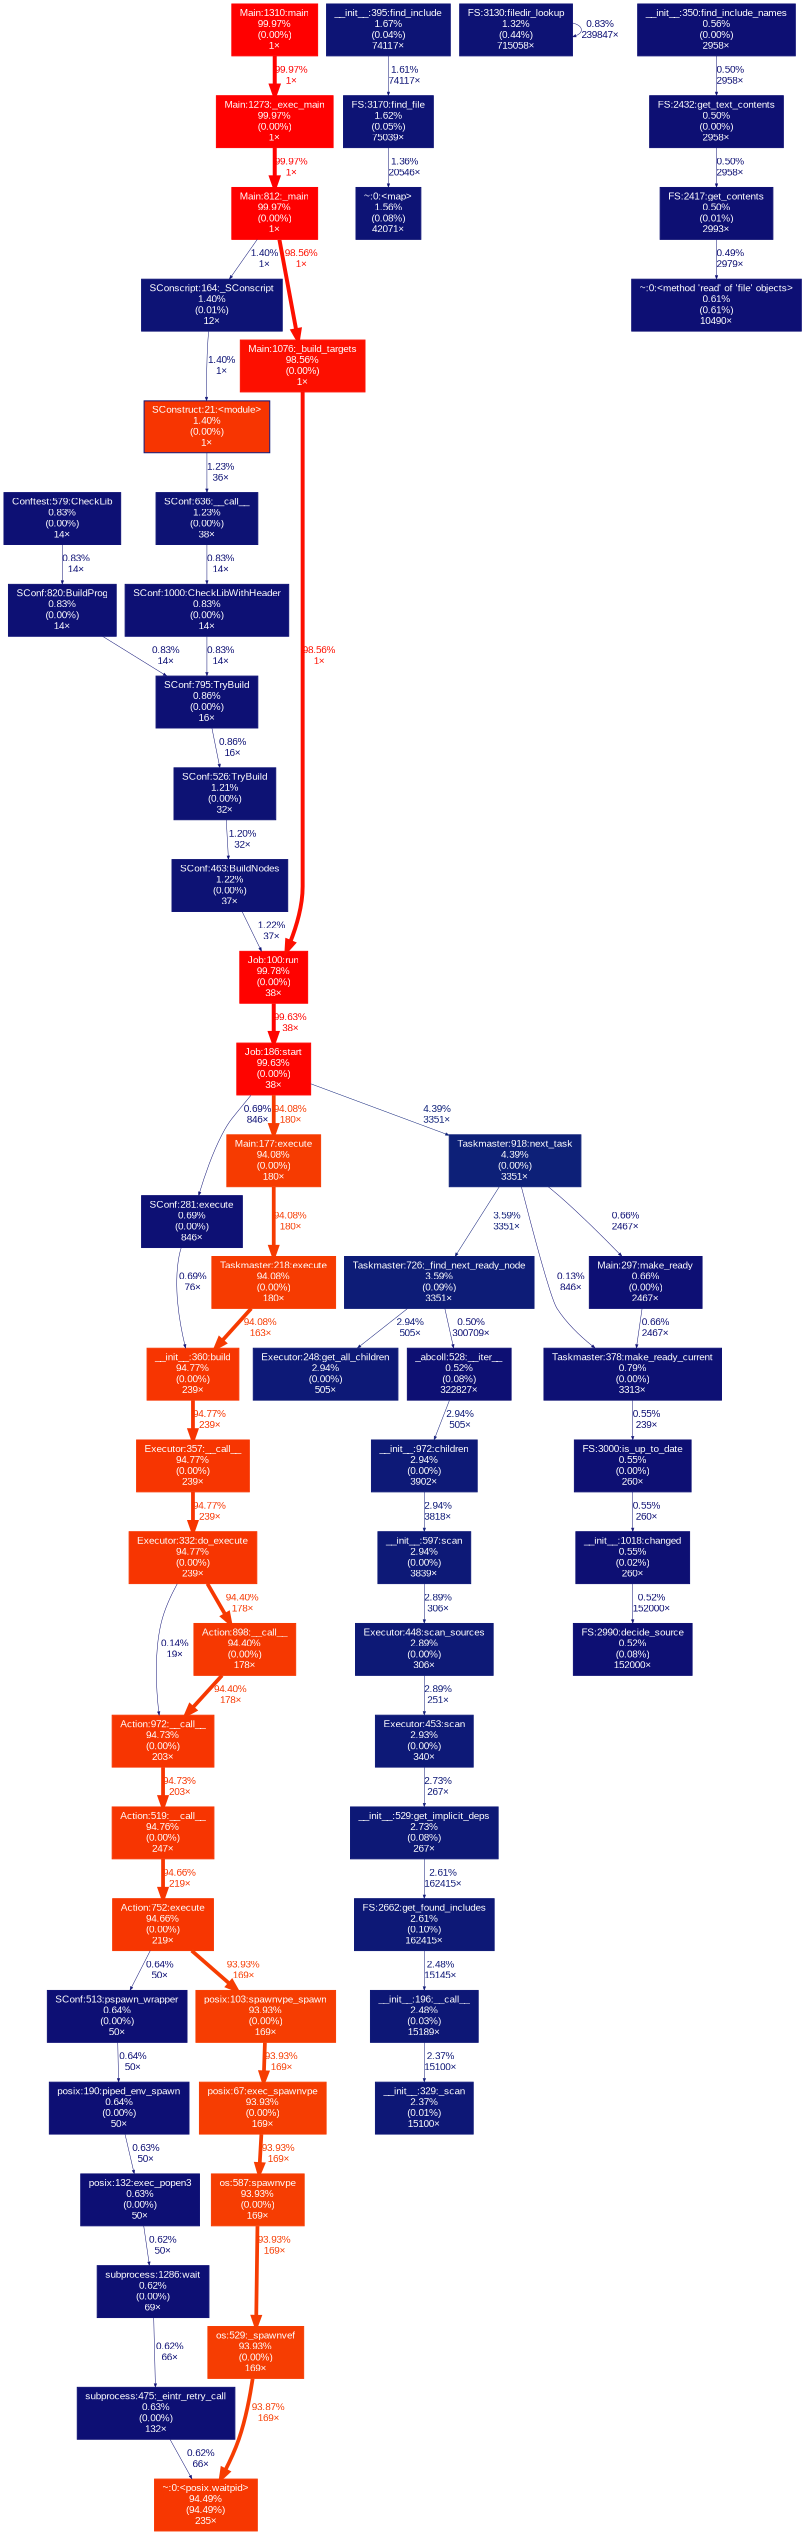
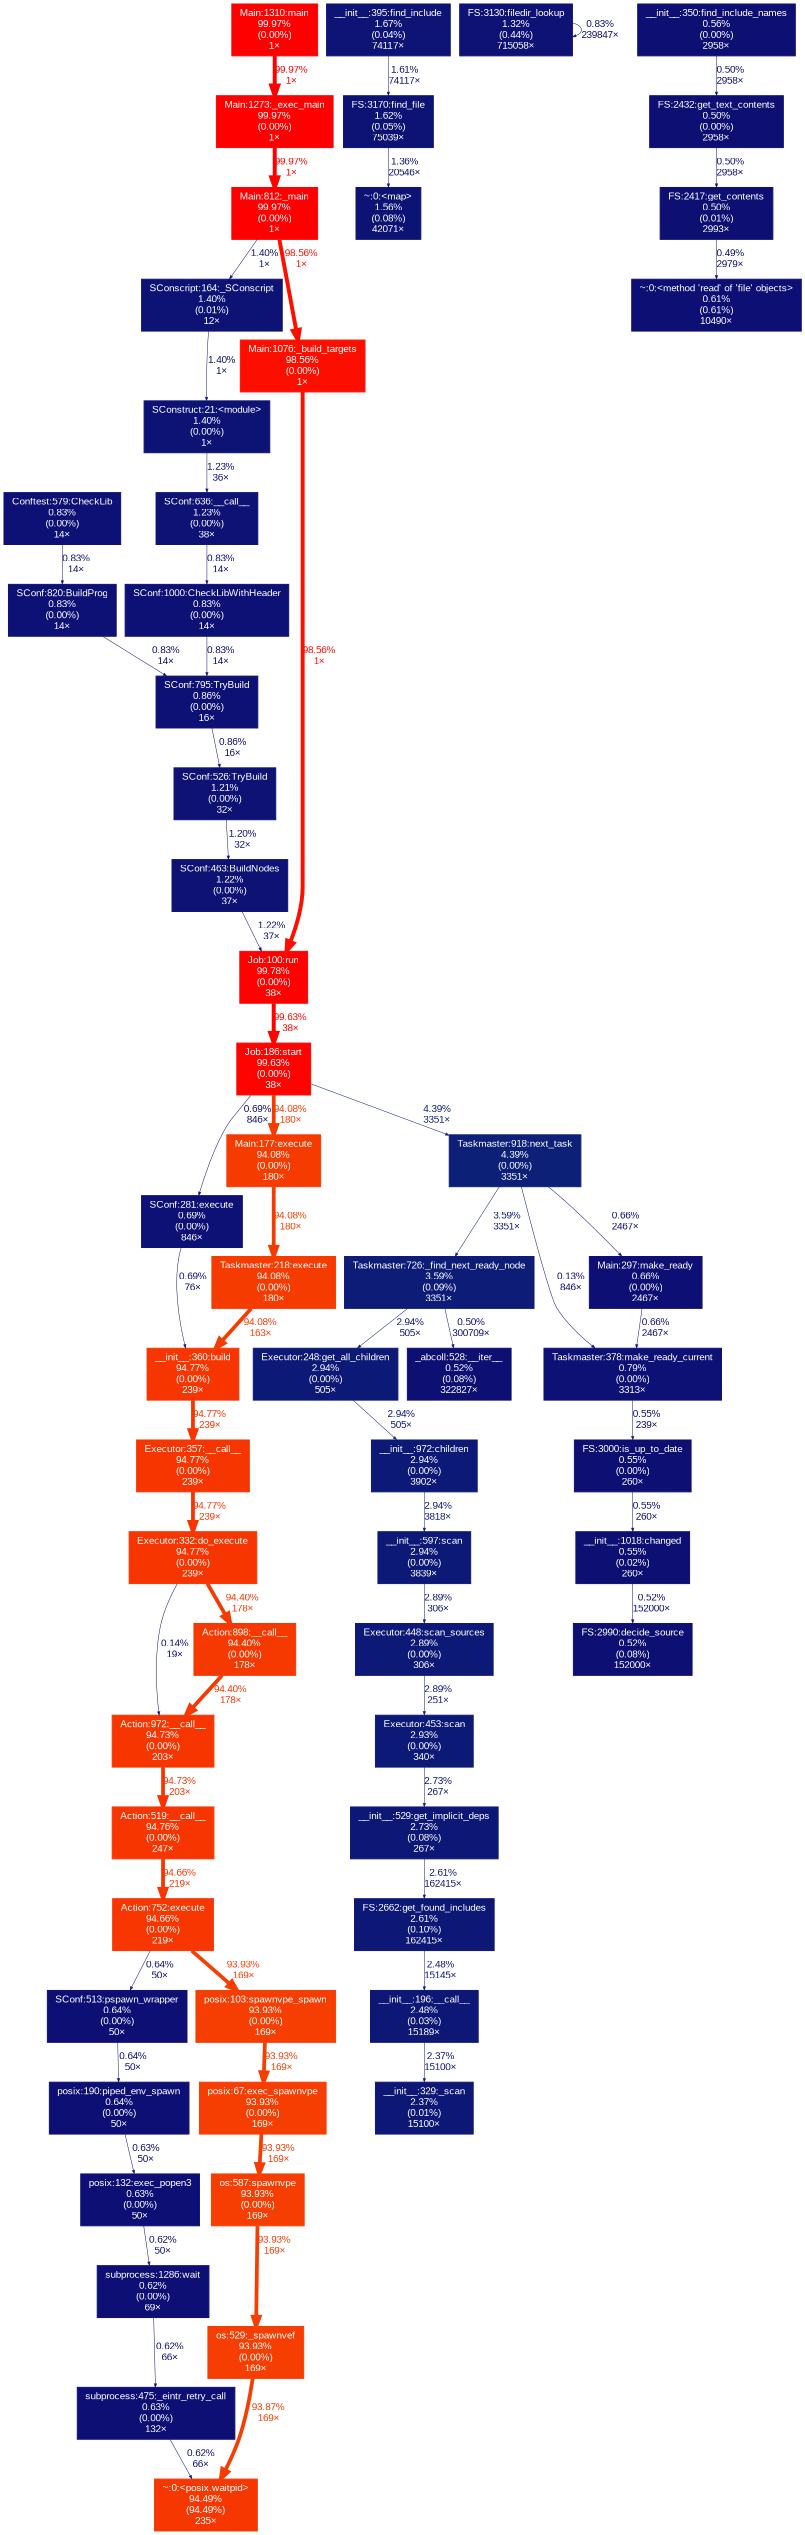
(207, 427) -> (207, 427)
(442, 1418) -> (373, 1419)
